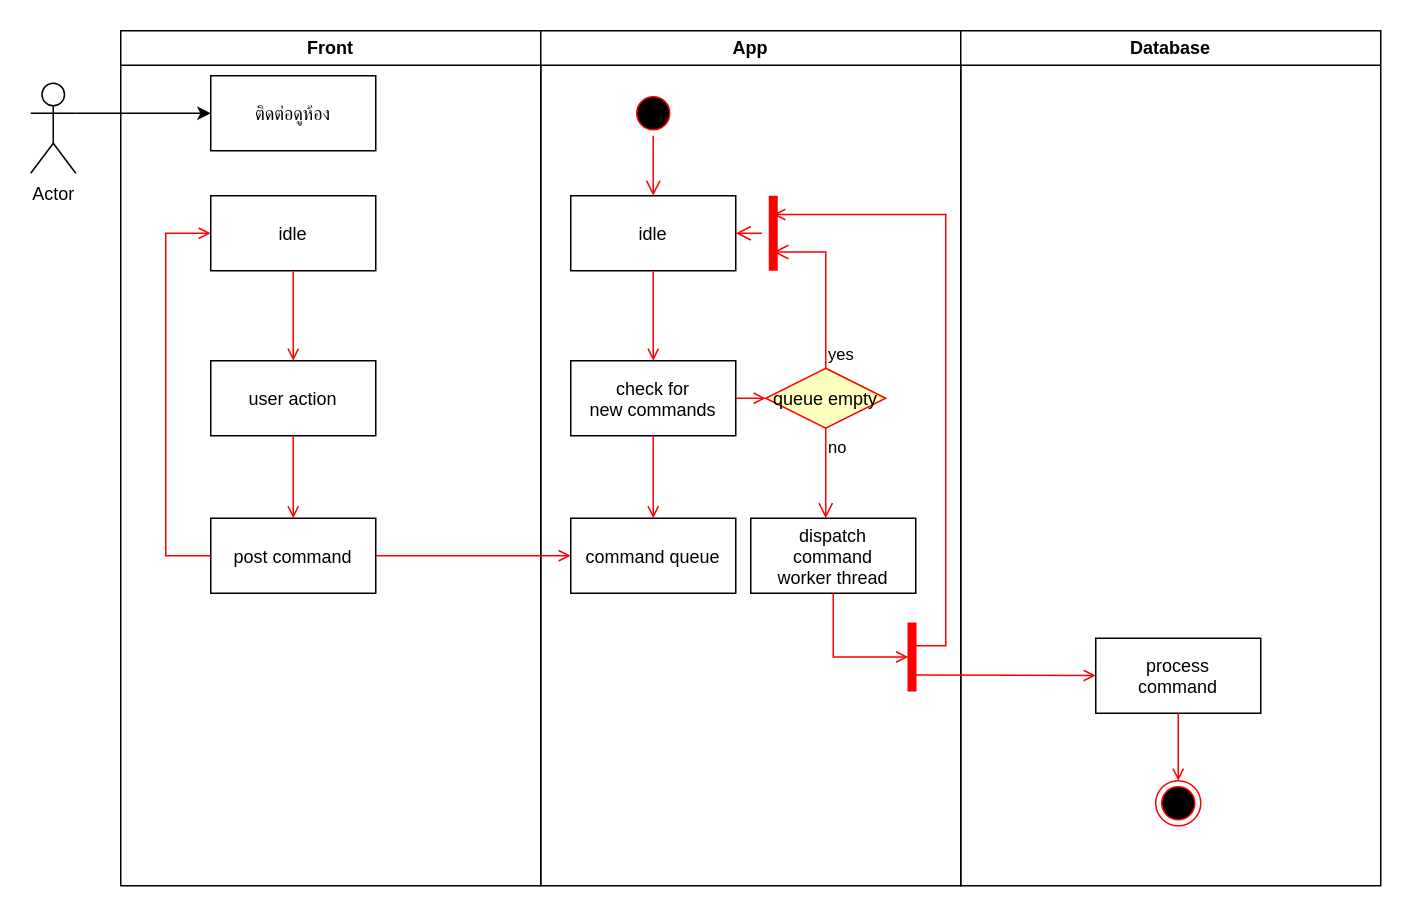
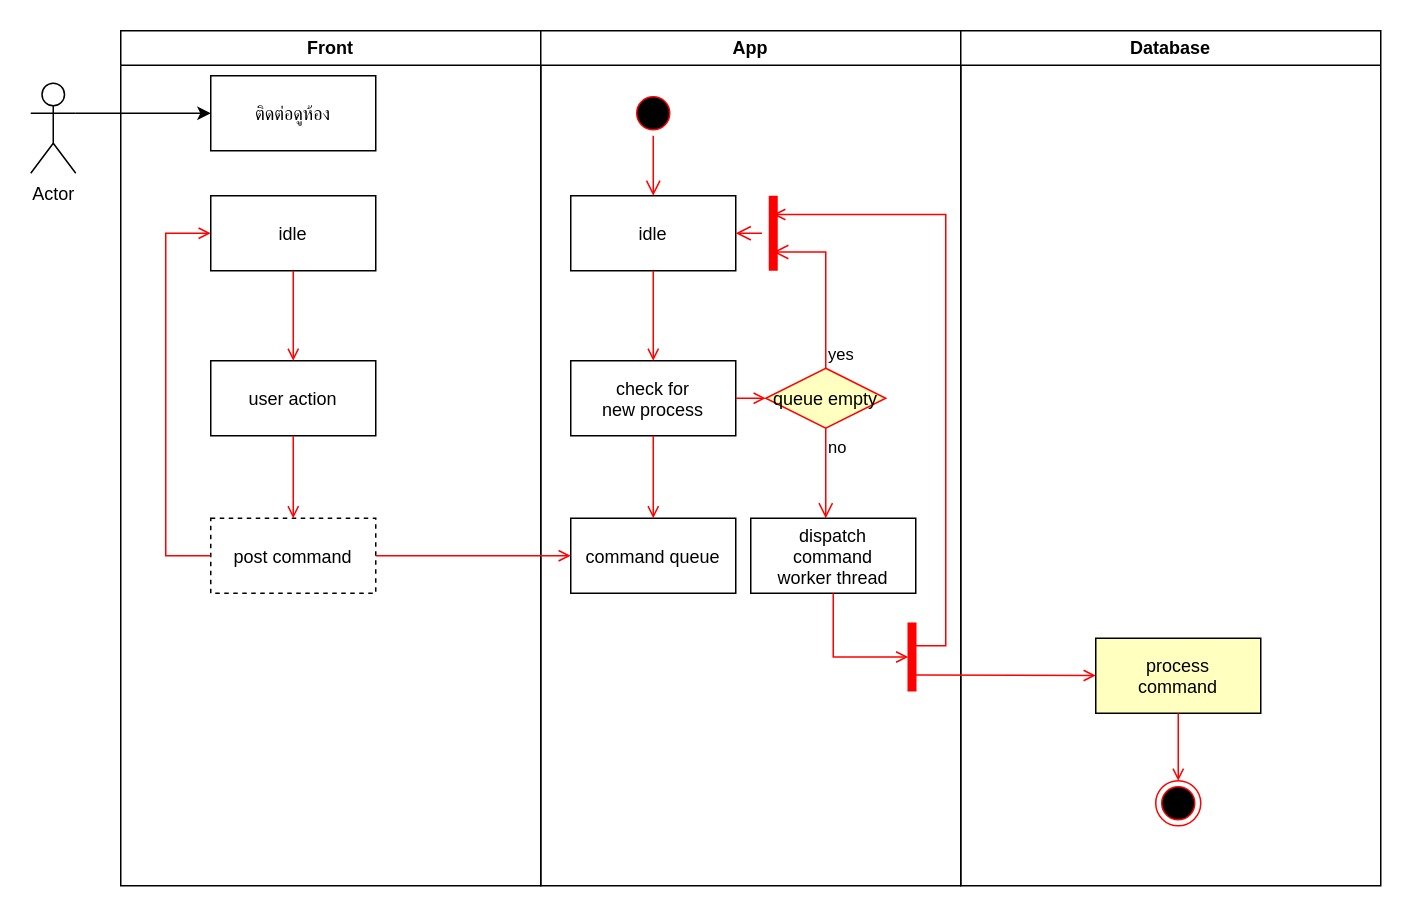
(653, 389) -> (653, 389)
(293, 556) -> (293, 556)
(1178, 676) -> (1178, 676)
